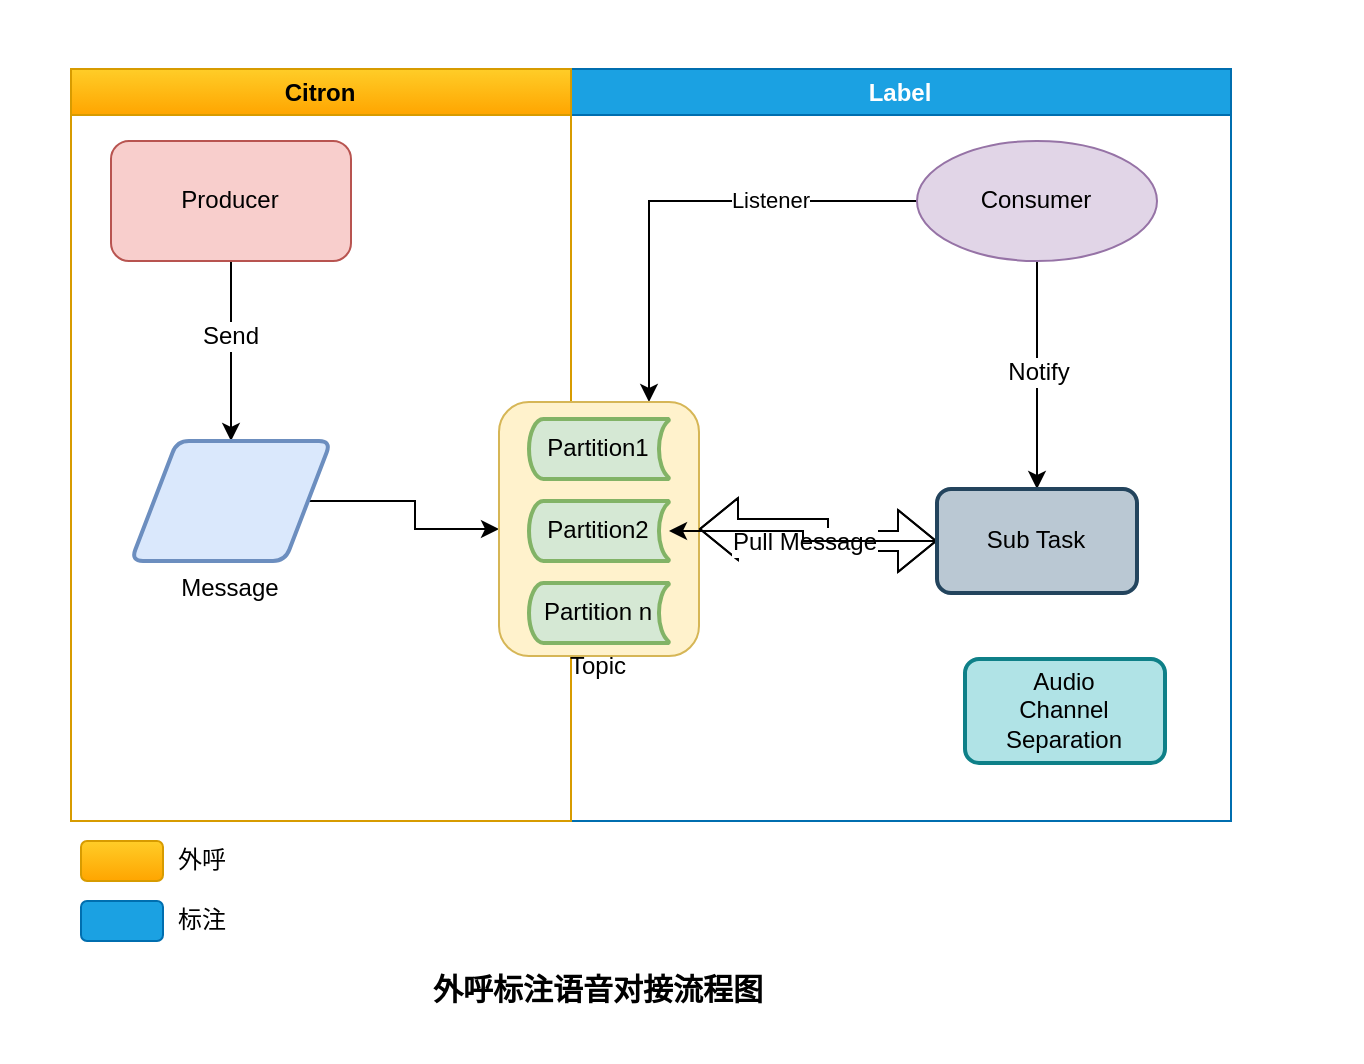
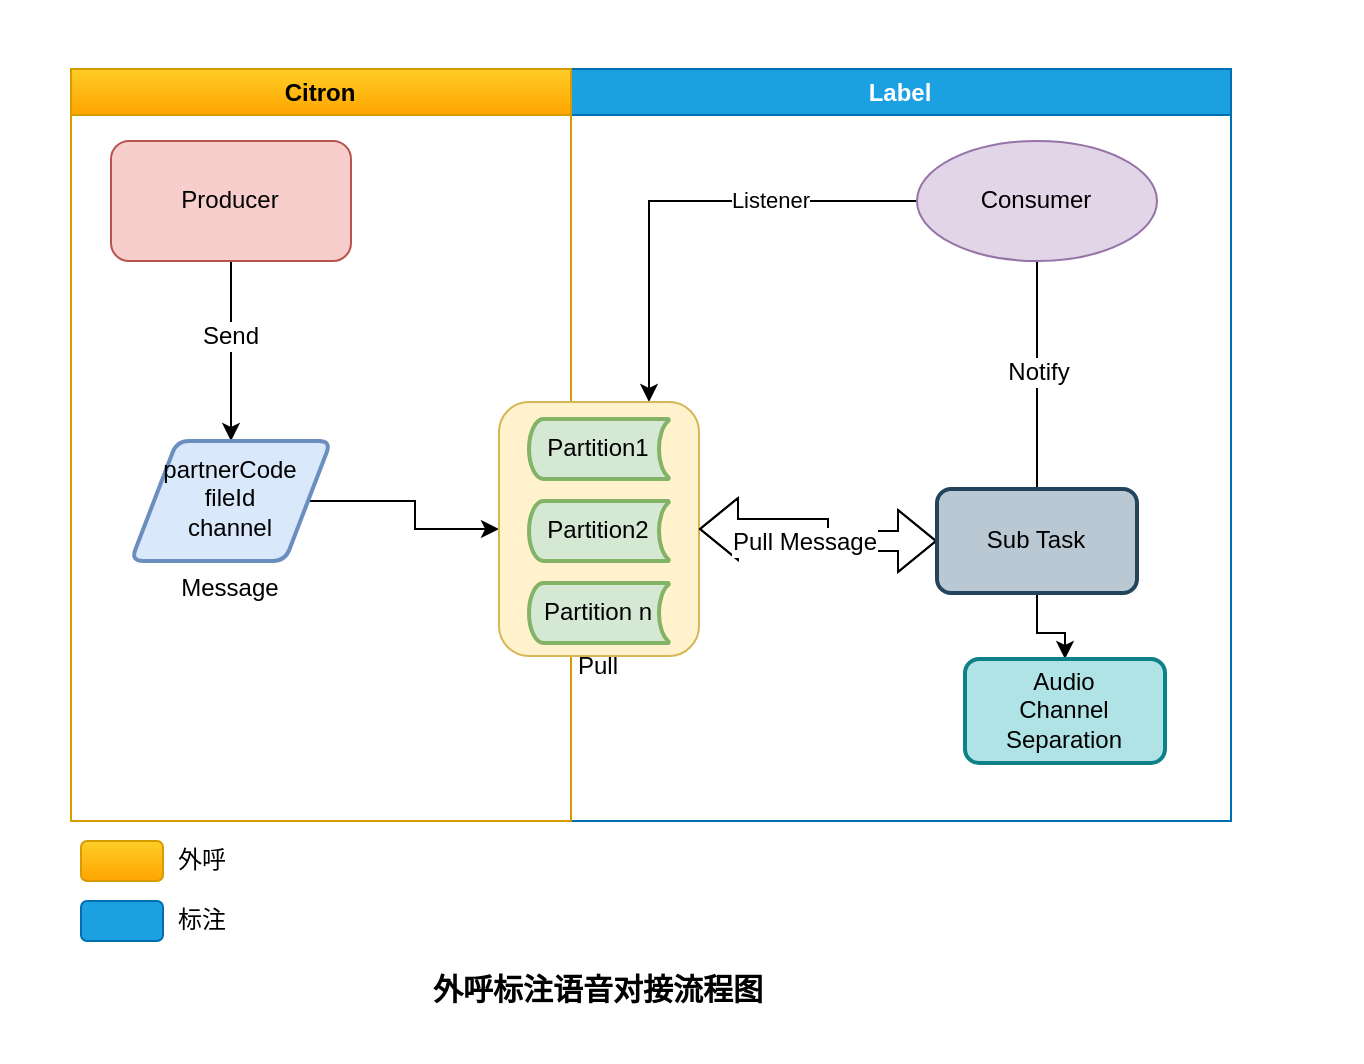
(1037, 474) -> (1037, 479)
none -> (231, 499)
(872, 541) -> (1037, 633)
(599, 667) -> (599, 667)
